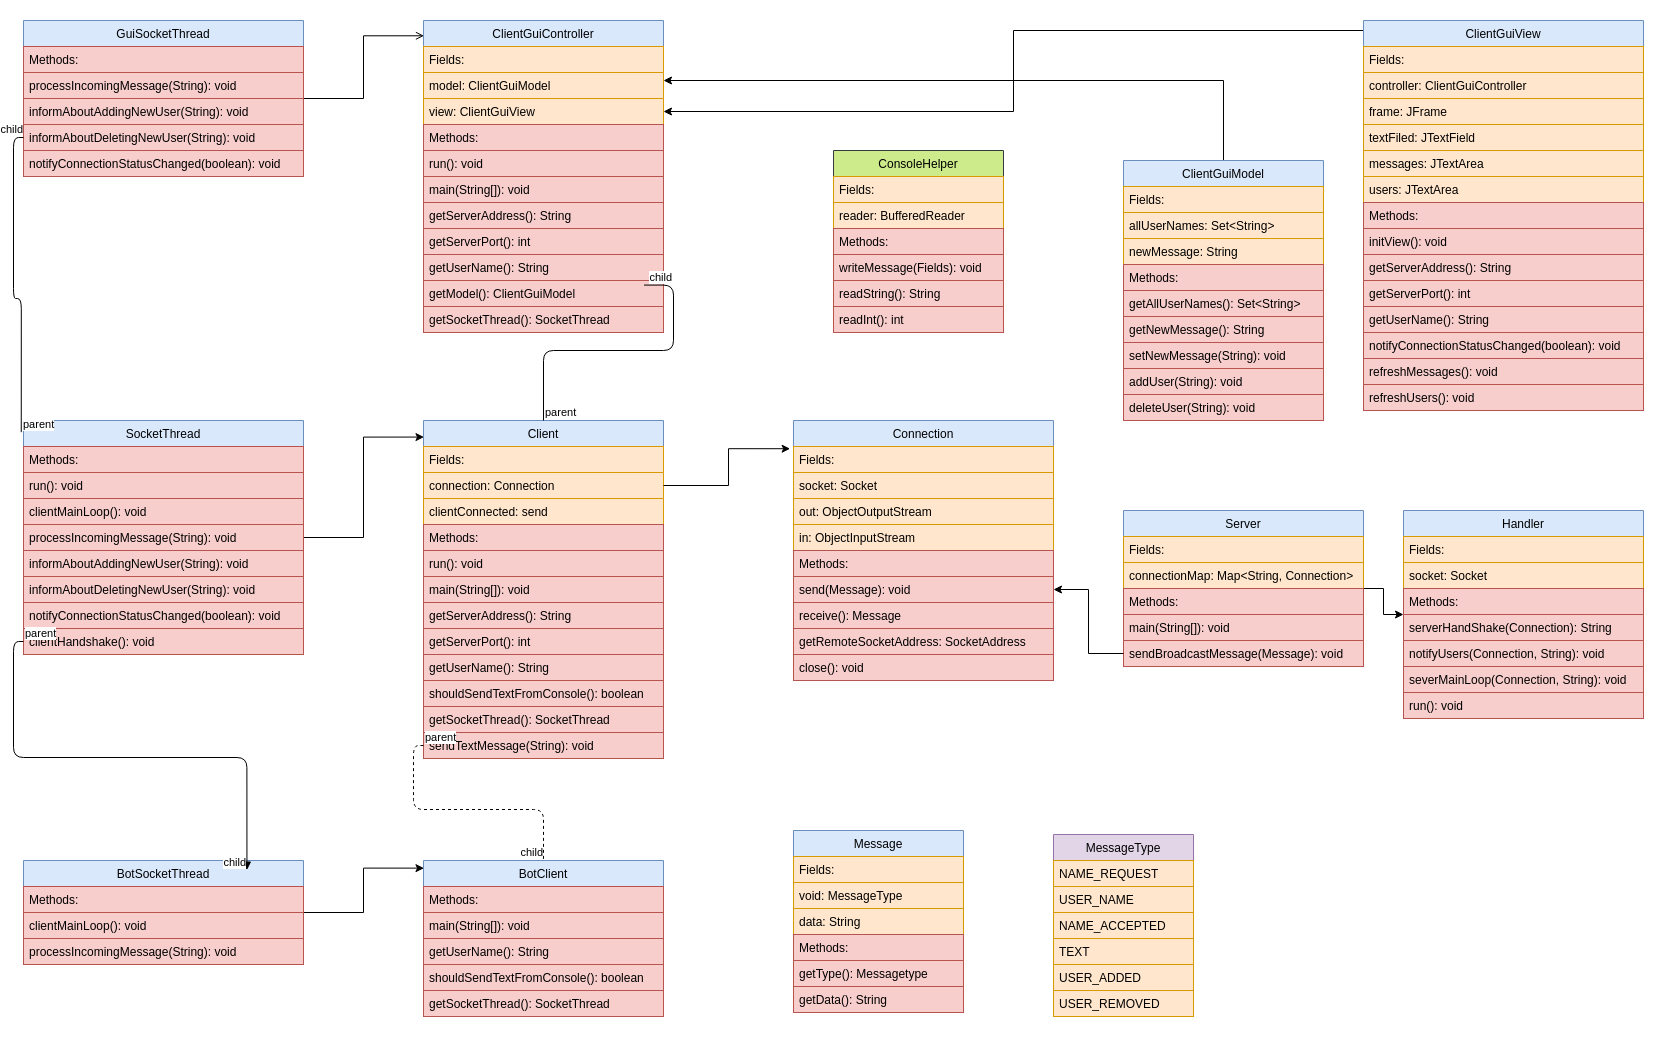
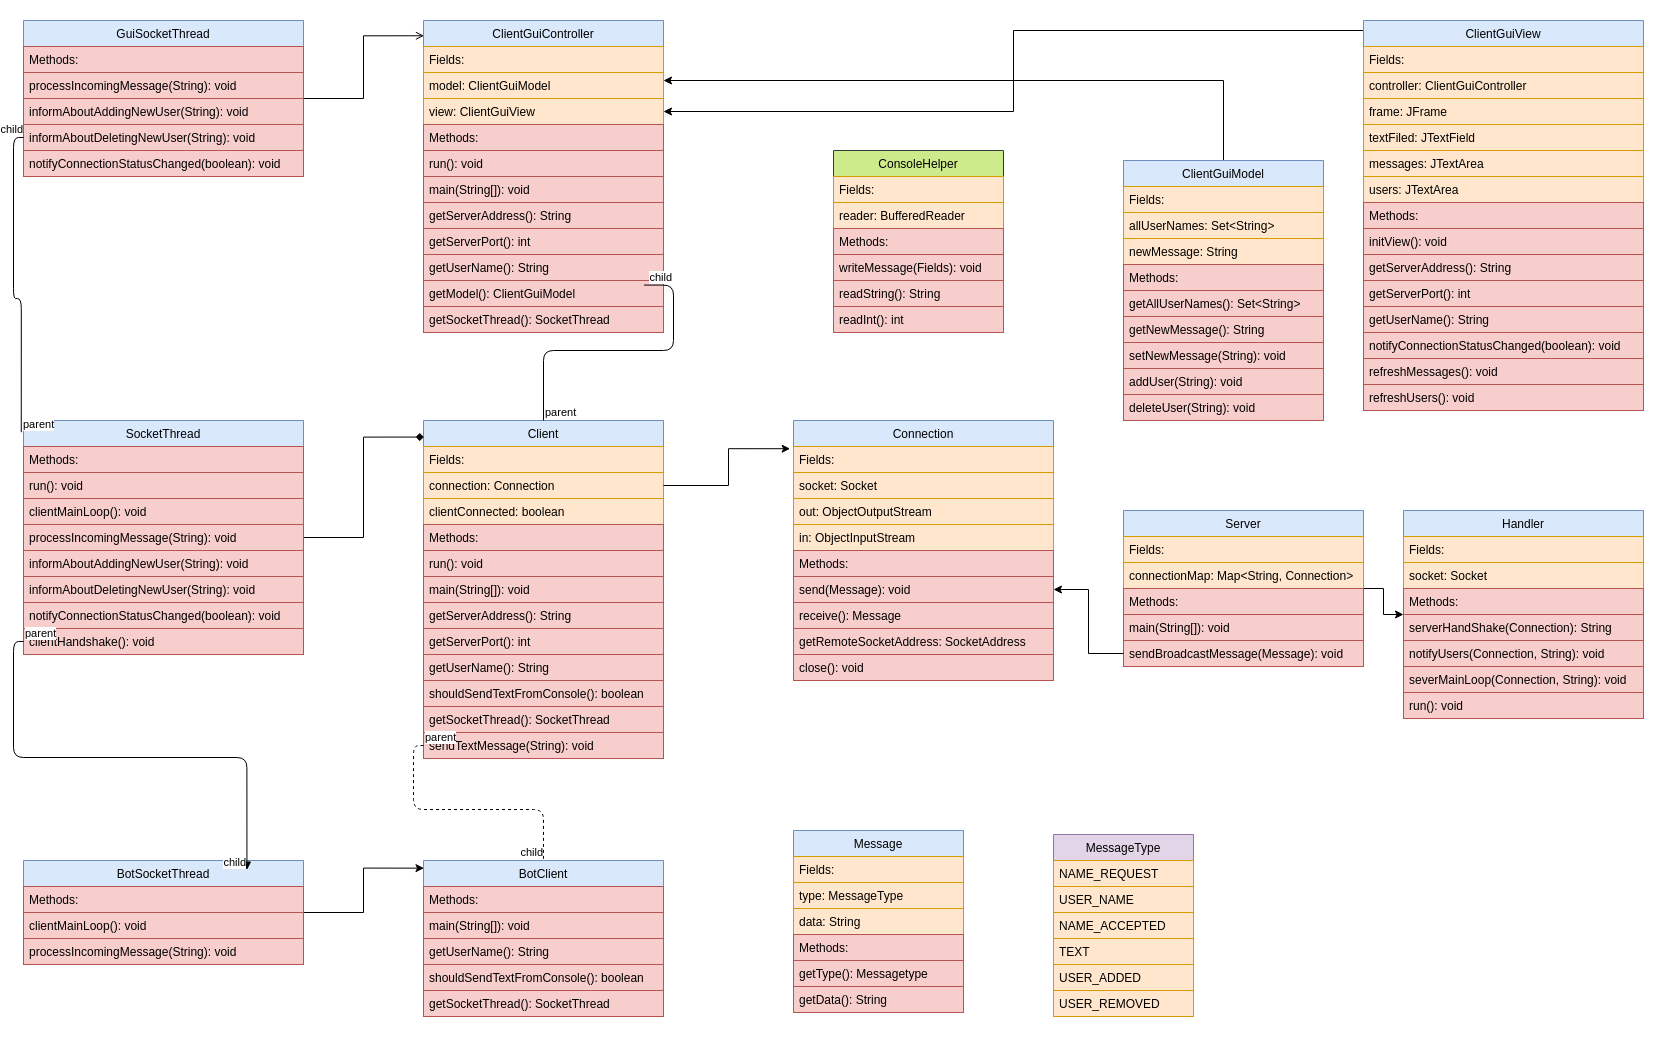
(416, 437) -> (415, 437)
(493, 512) -> (502, 512)
(851, 896) -> (853, 896)
